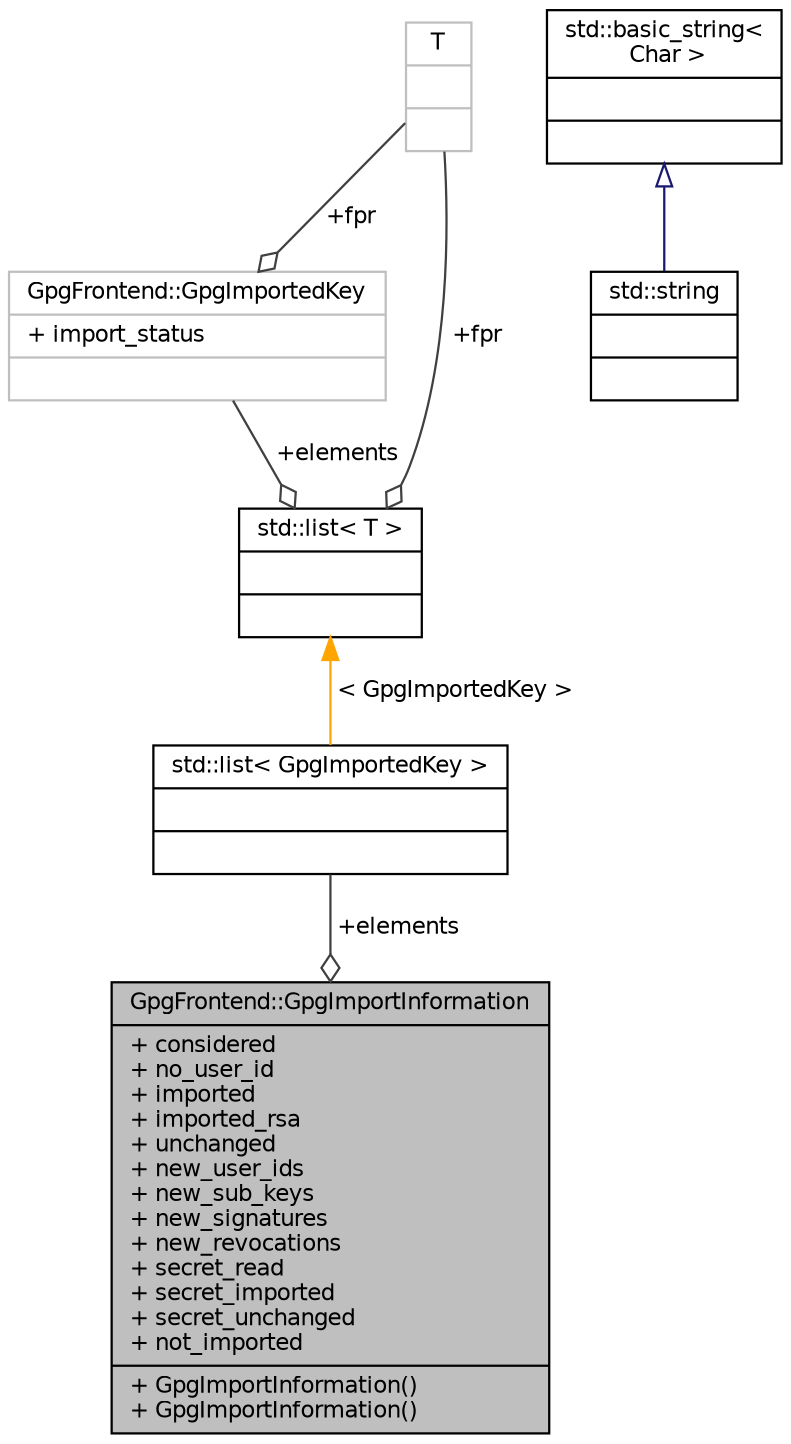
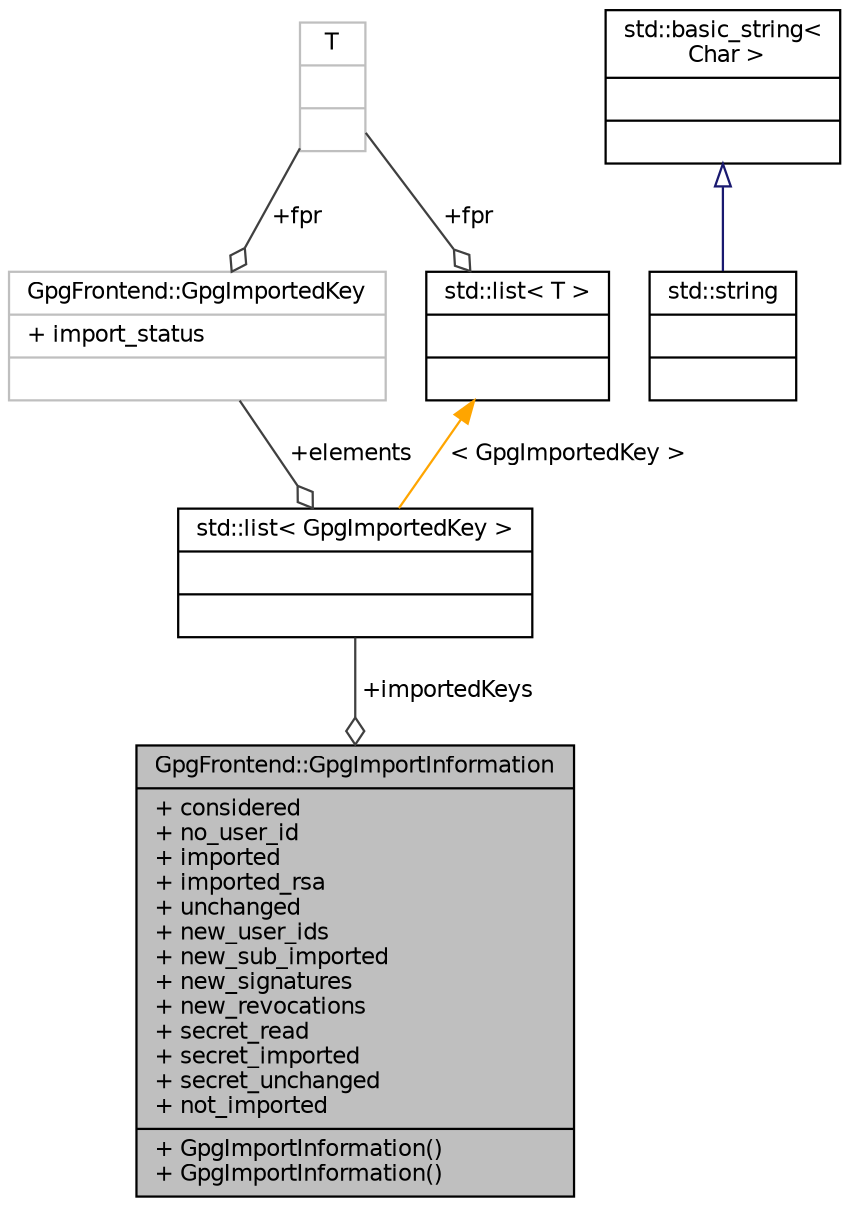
(257, 443) -> (268, 443)
(396, 928) -> (444, 691)
(222, 1194) -> (272, 957)
